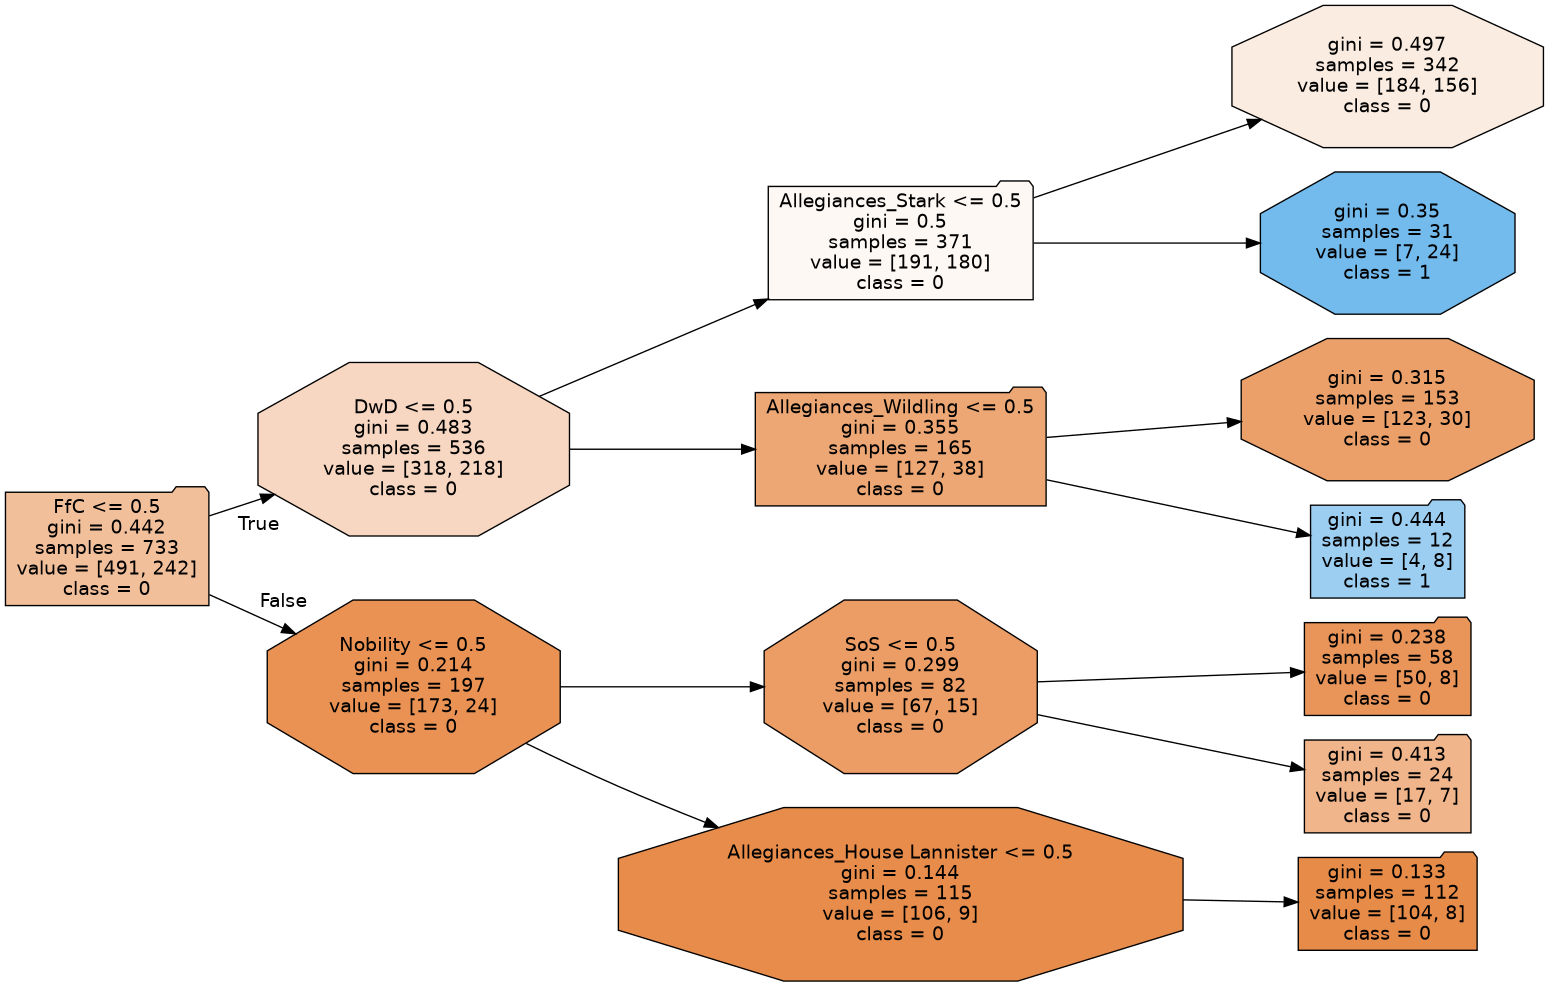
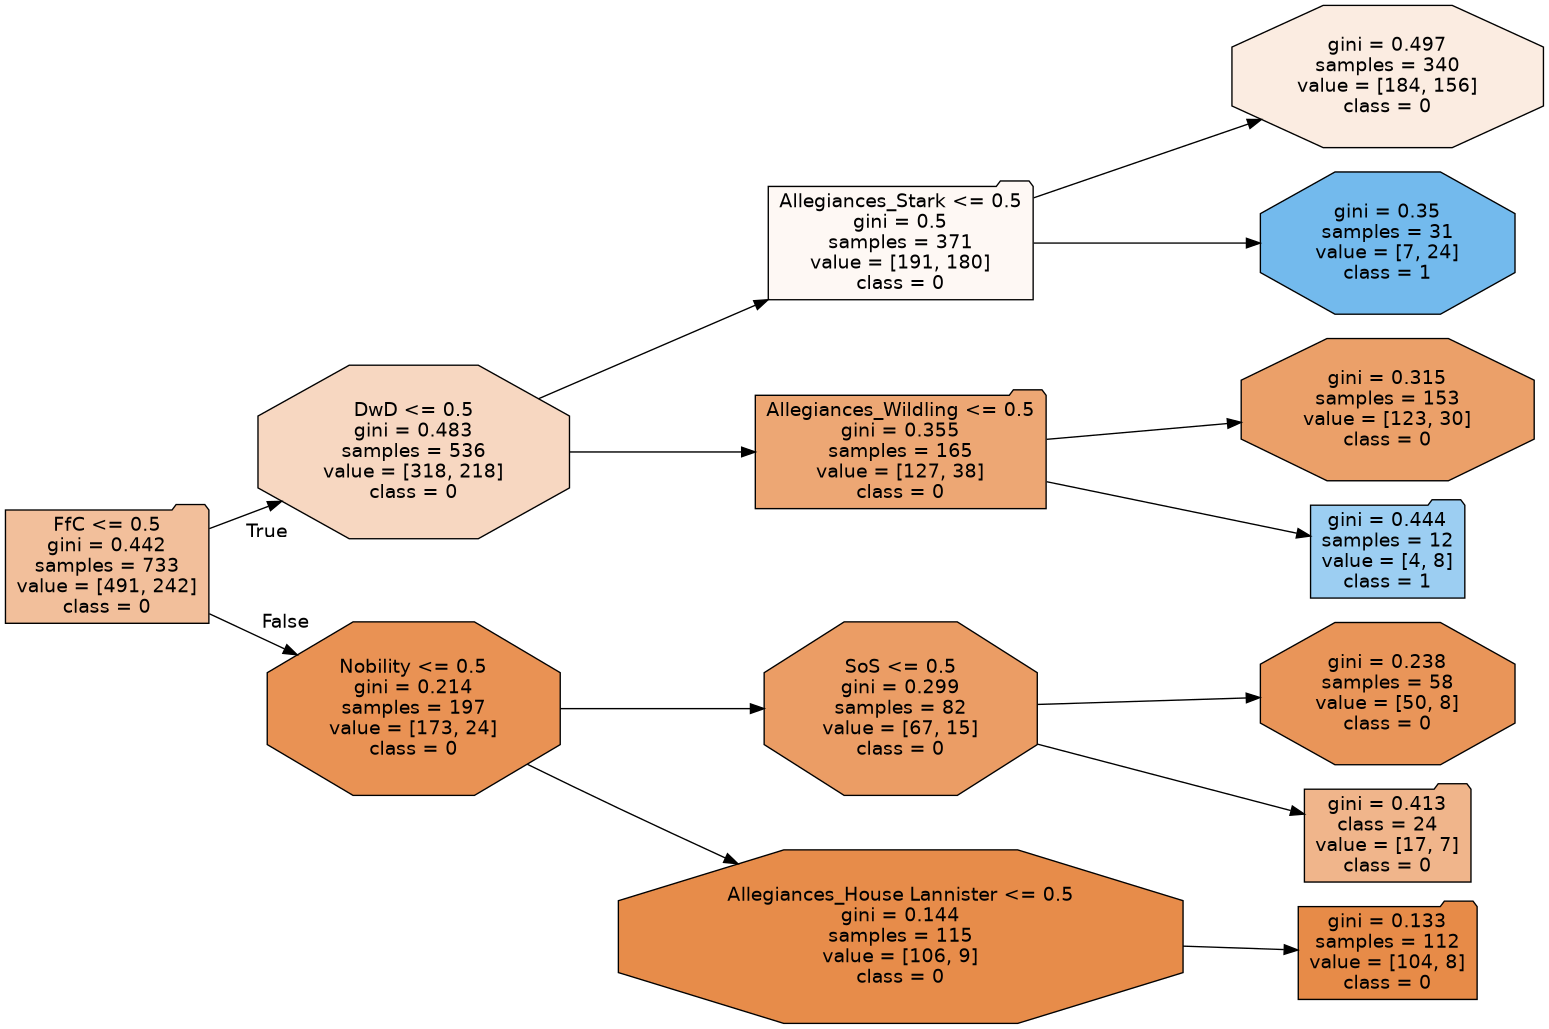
(1388, 77) -> (1388, 77)
(1388, 669) -> (1388, 694)
(1388, 786) -> (1388, 836)
